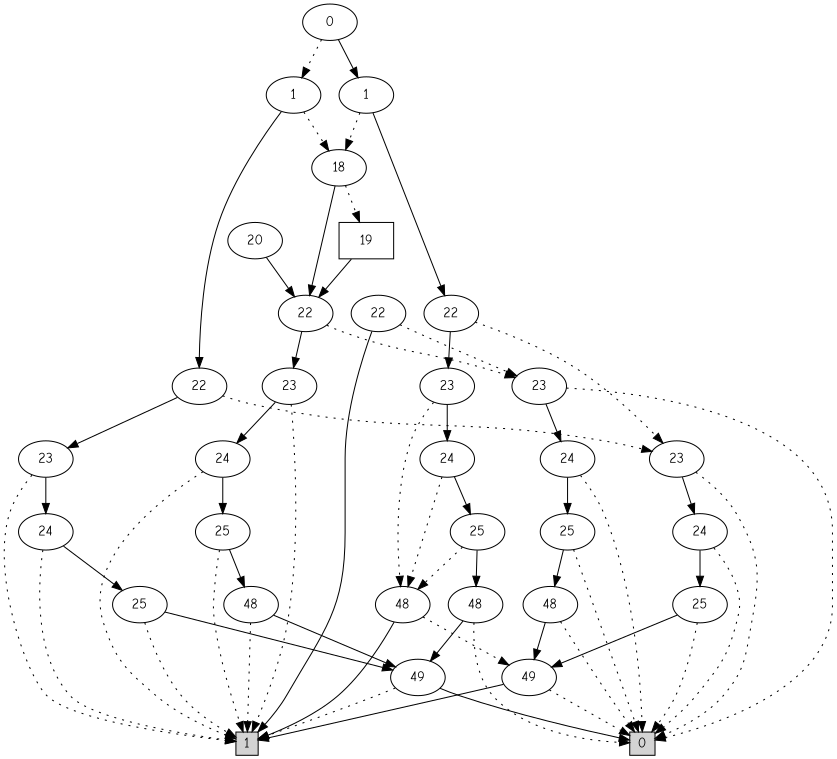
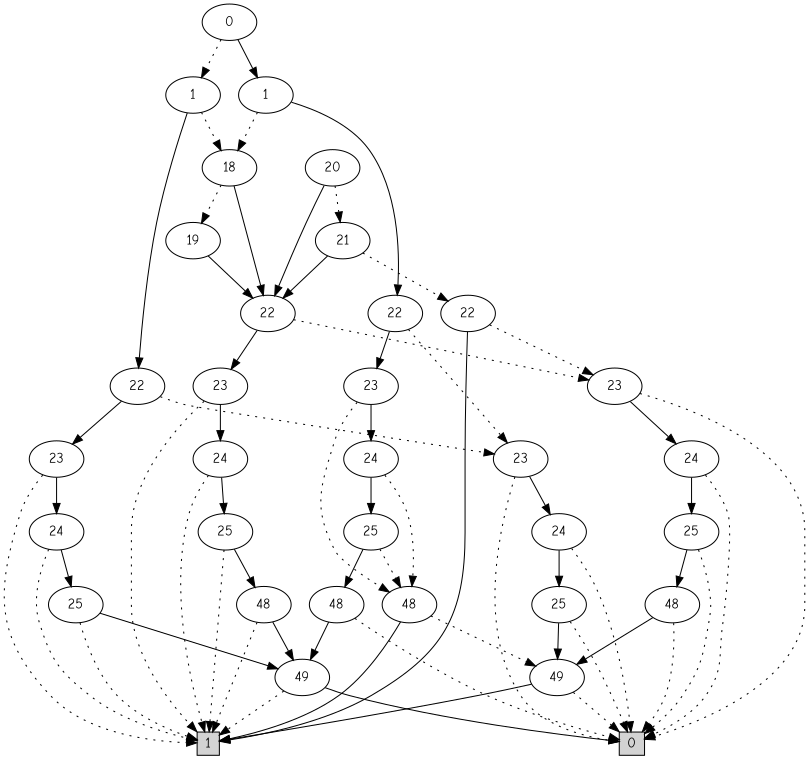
none -> (343, 241)
(366, 241) -> (193, 241)
